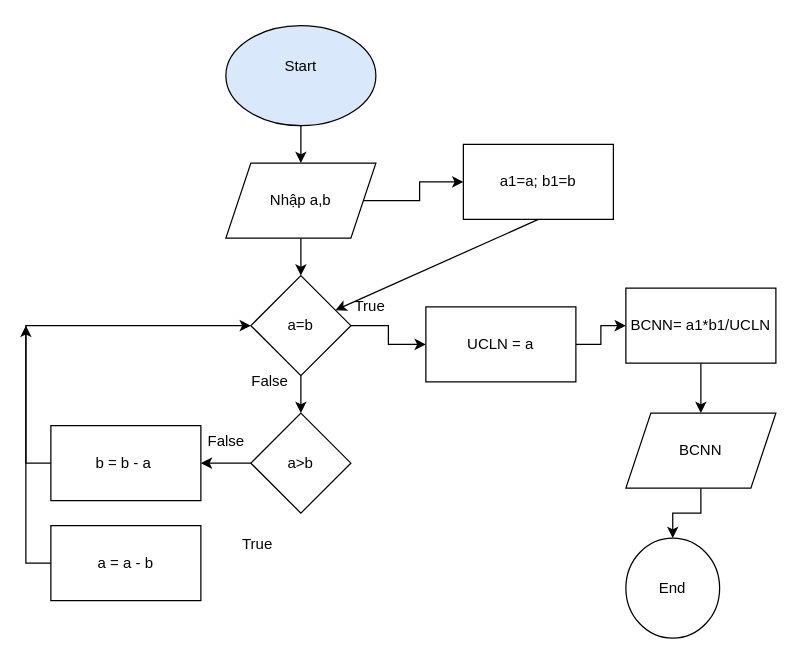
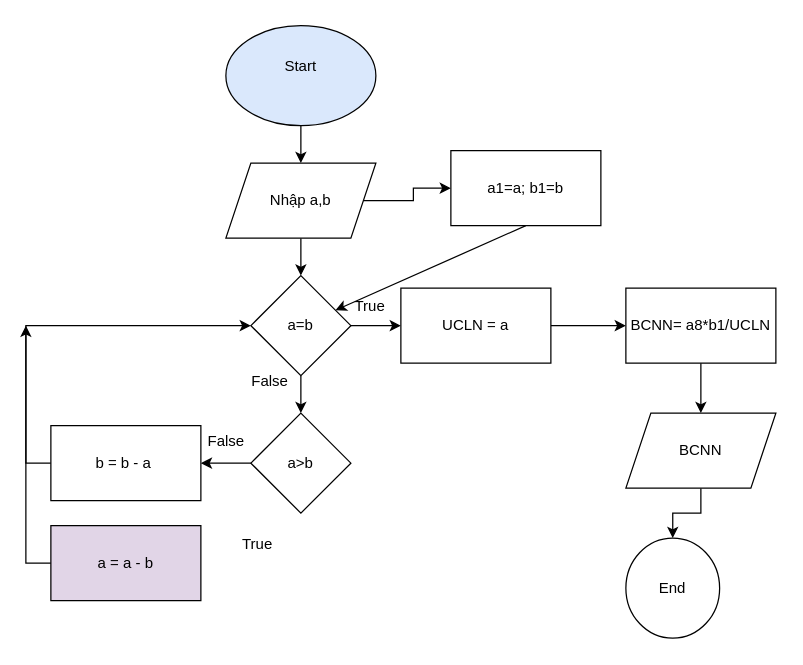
(538, 182) -> (526, 188)
(701, 326) -> (701, 326)
(501, 344) -> (476, 326)
(126, 563) -> (126, 563)
